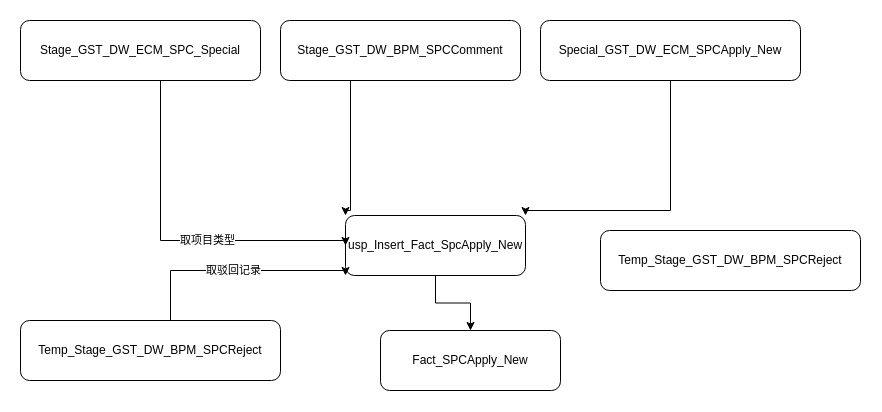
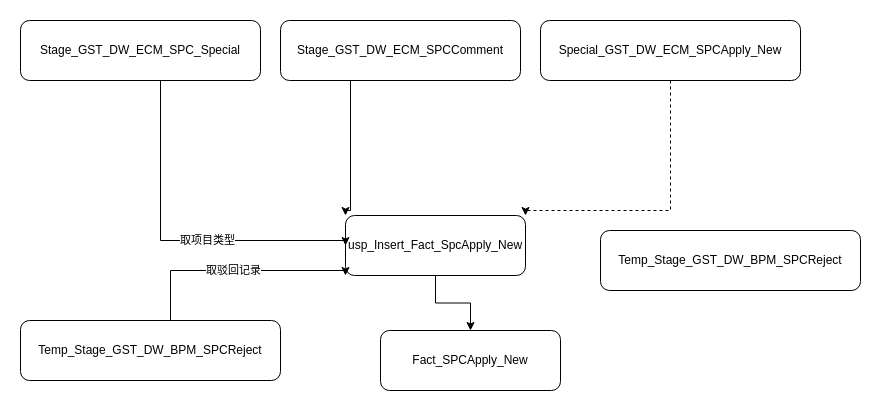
(401, 51) -> (401, 51)
(664, 211) -> (664, 211)
